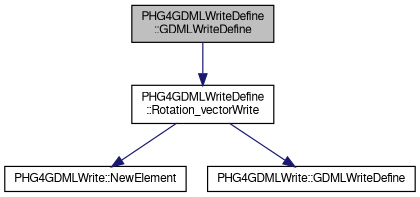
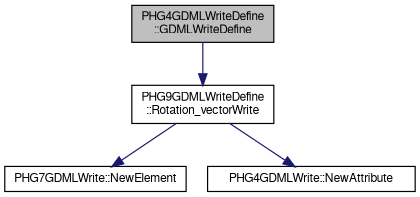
(203, 104) -> (203, 104)
(95, 179) -> (95, 179)
(311, 179) -> (311, 179)
